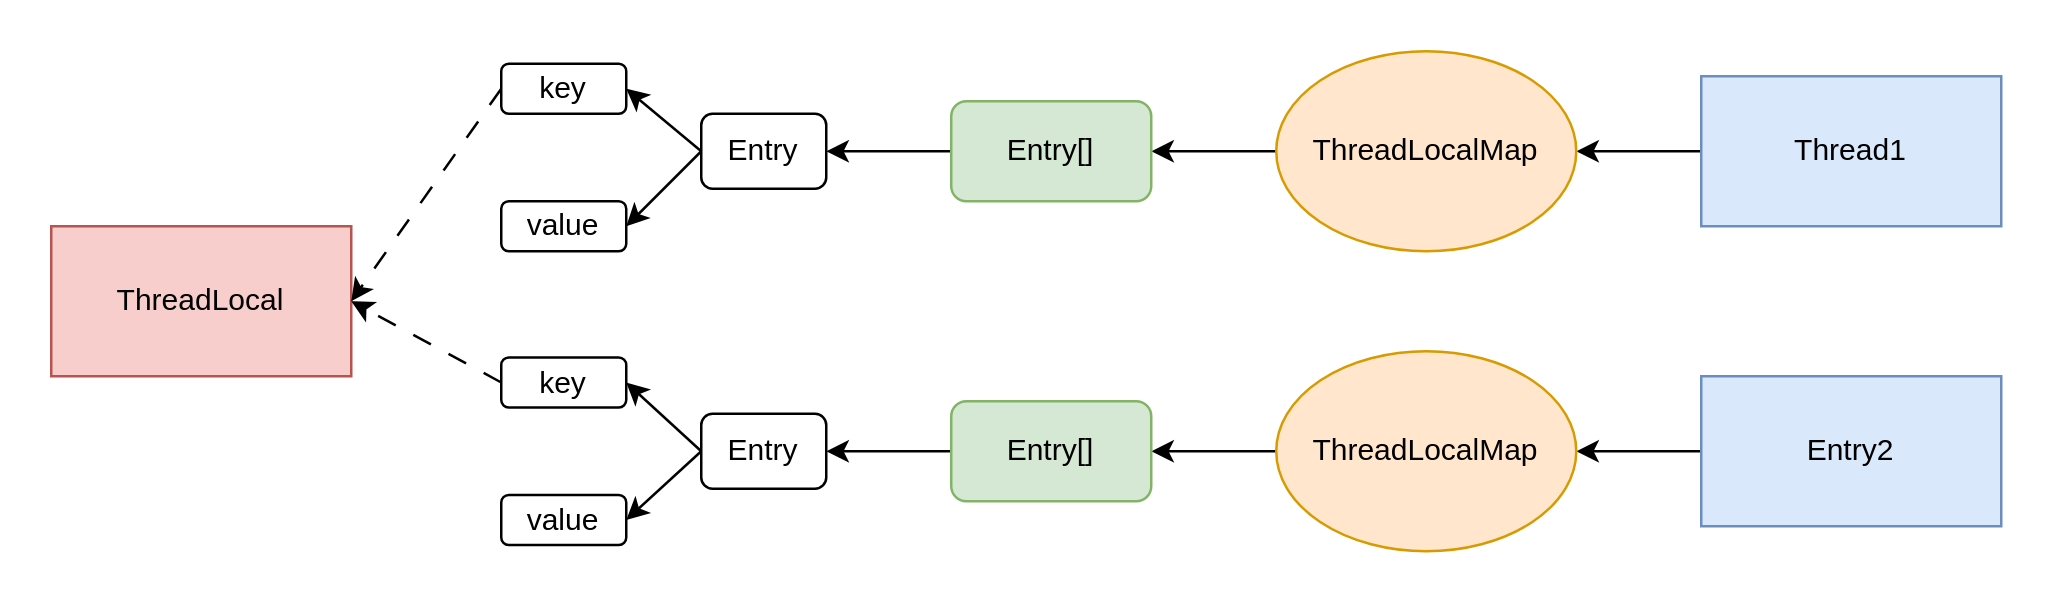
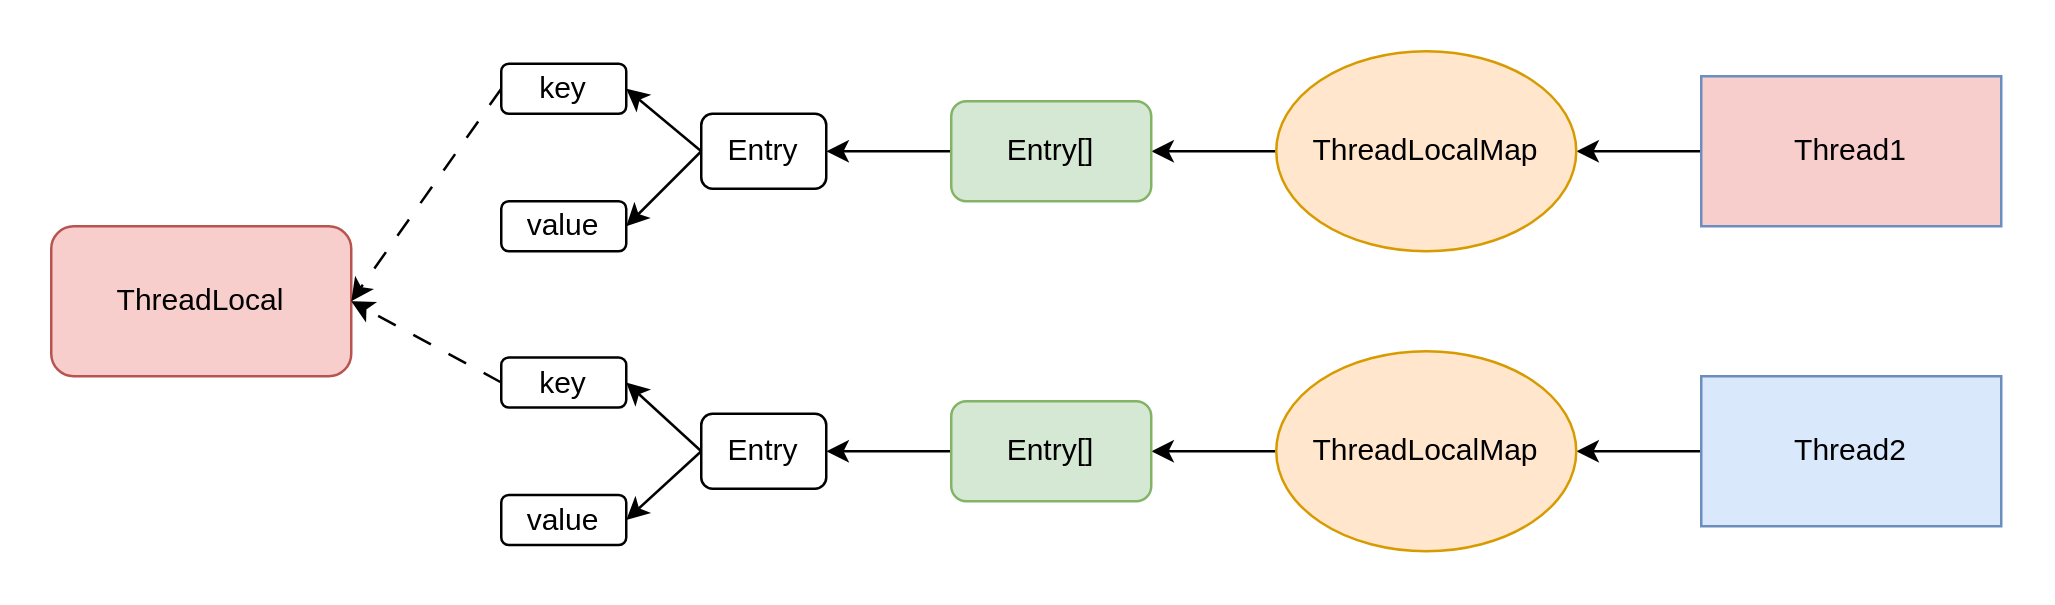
(1851, 151) -> (1851, 151)
(201, 301) -> (201, 301)
(1851, 451) -> (1851, 451)
